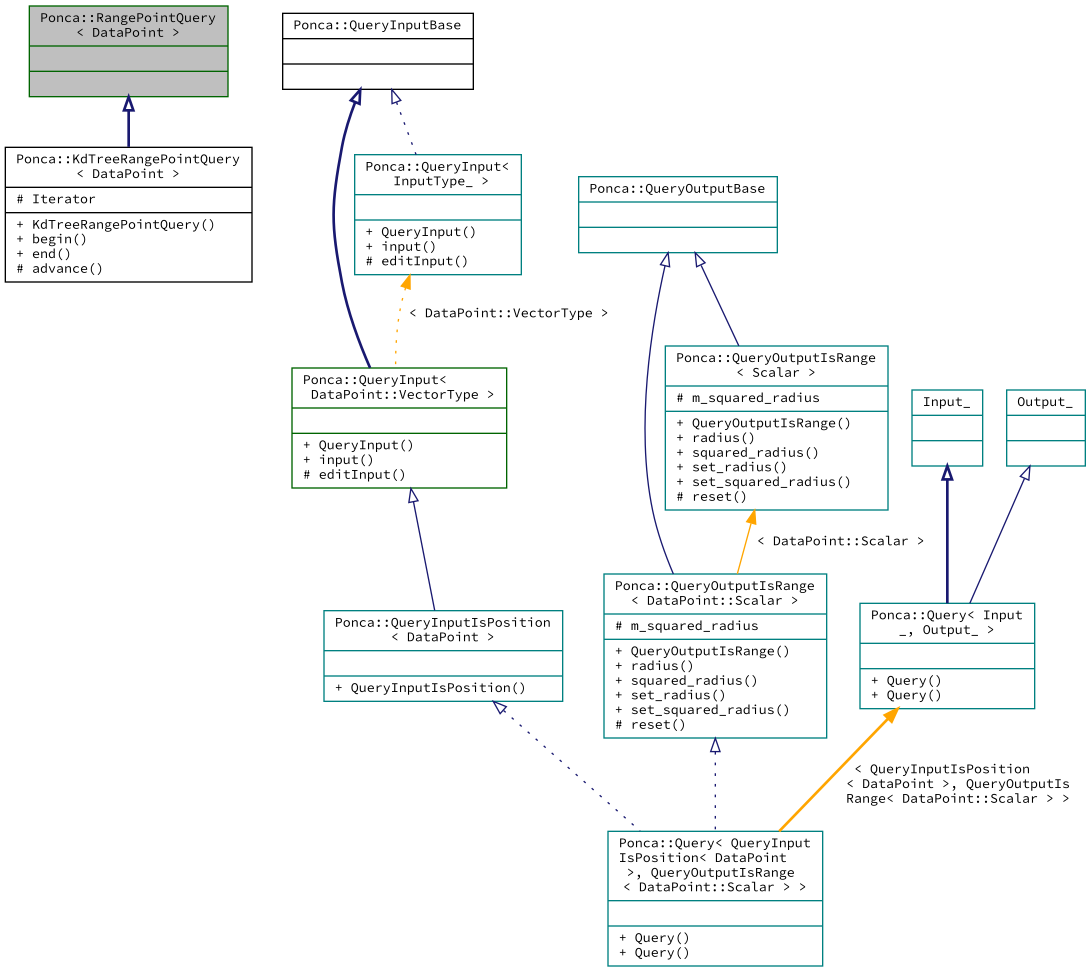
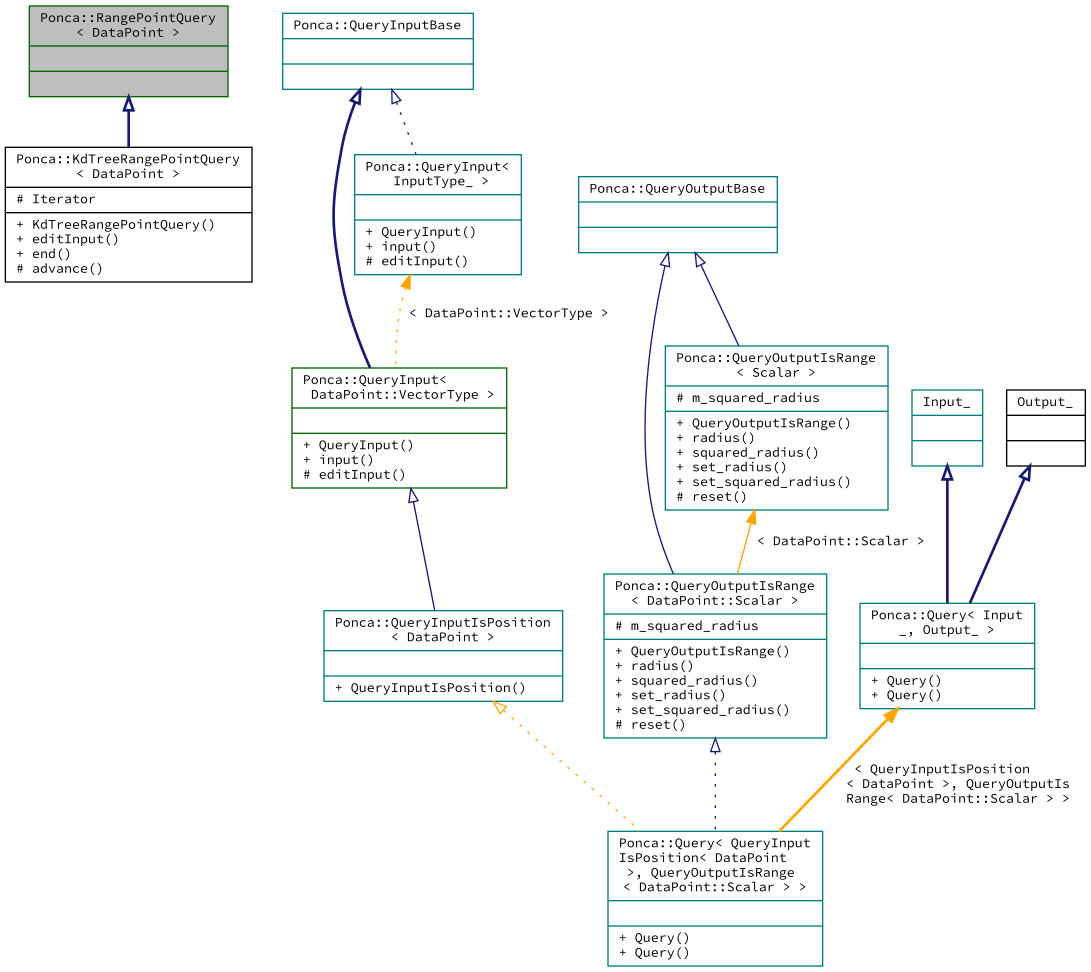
(378, 51) -> (378, 51)
(53, 239) -> (69, 239)
(1046, 428) -> (1046, 428)
(997, 541) -> (997, 541)
(572, 771) -> (572, 771)
